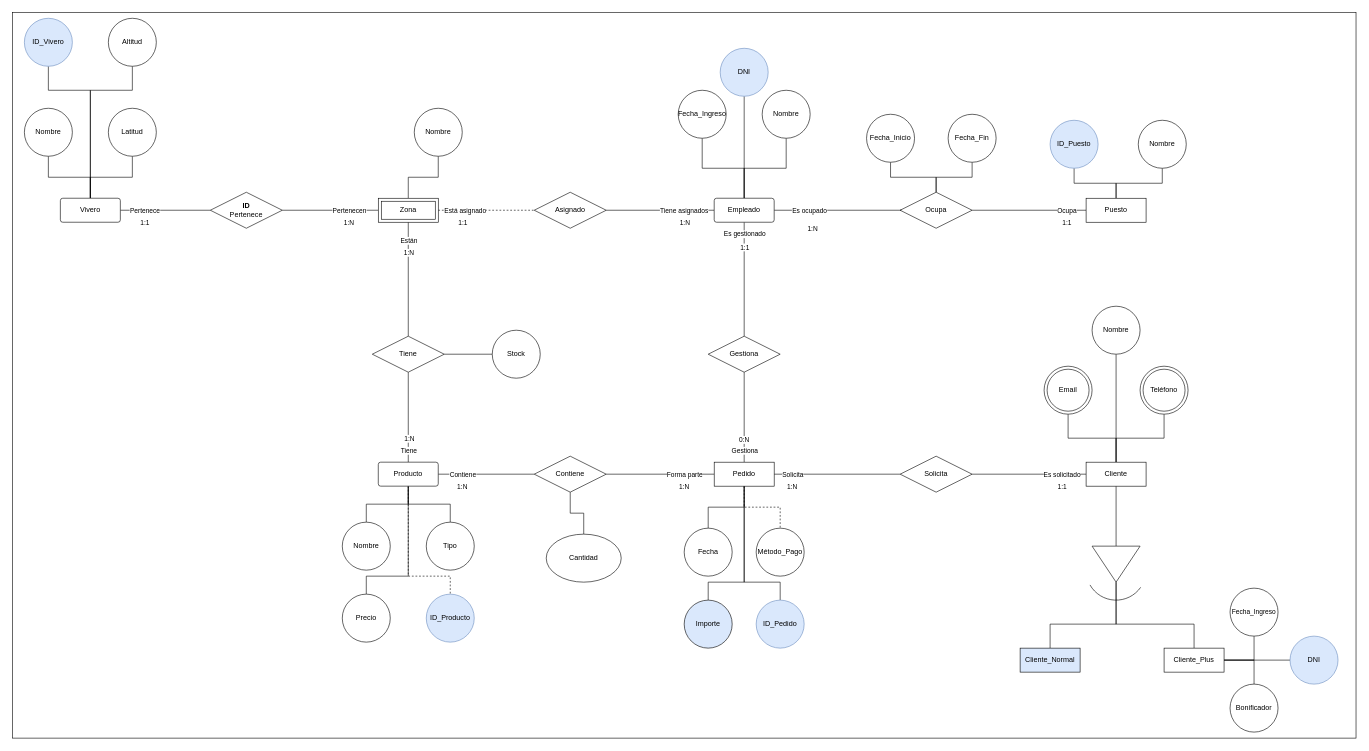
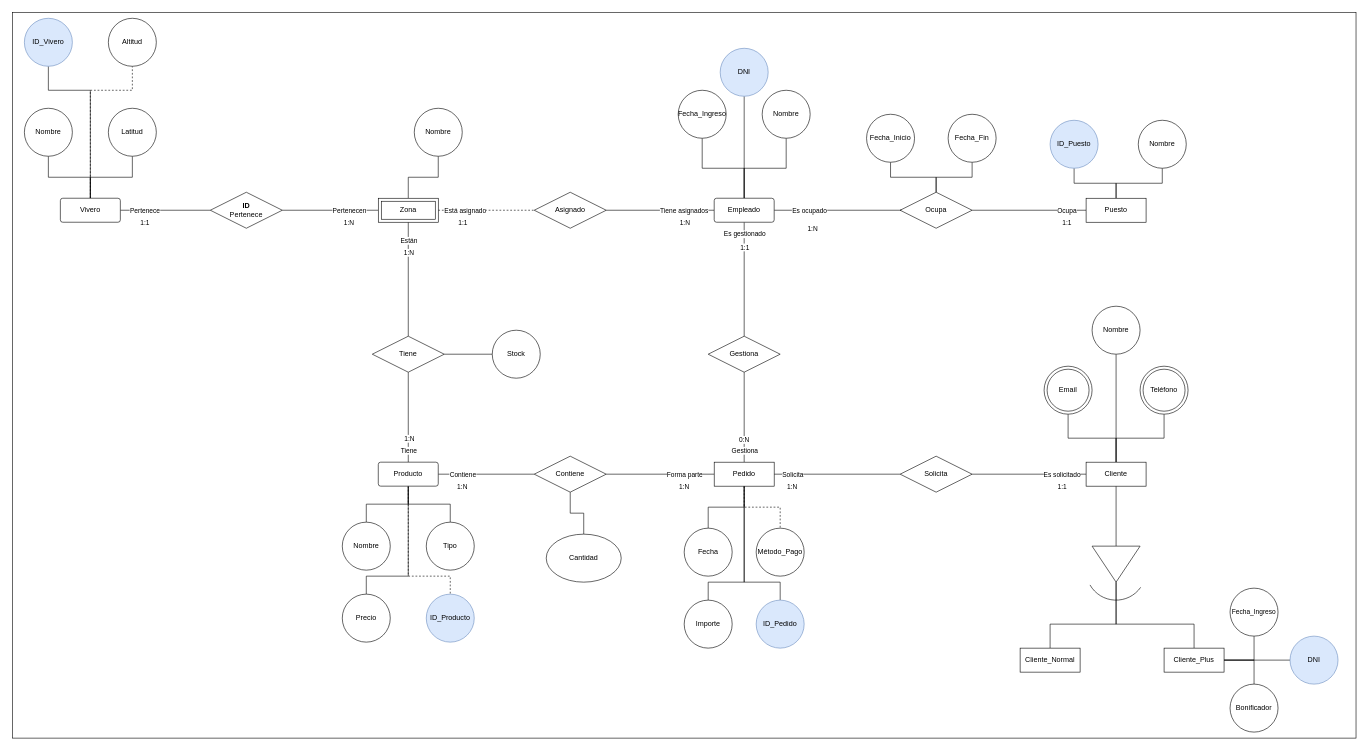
(124, 90) -> (124, 90)
(708, 624) -> (708, 624)
(1050, 660) -> (1050, 660)
